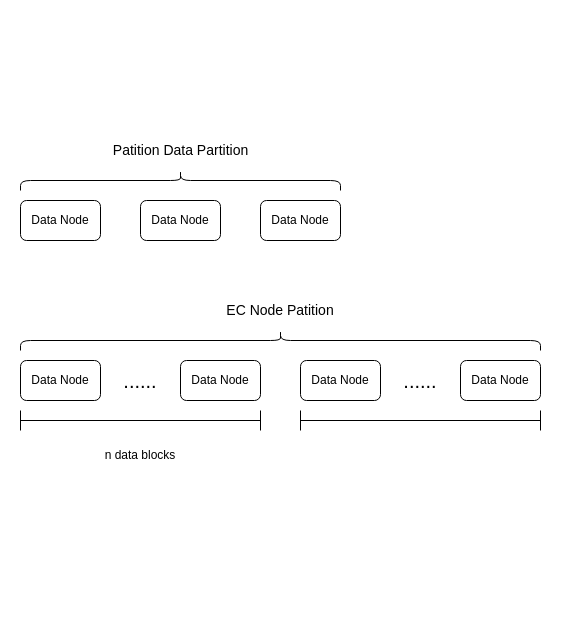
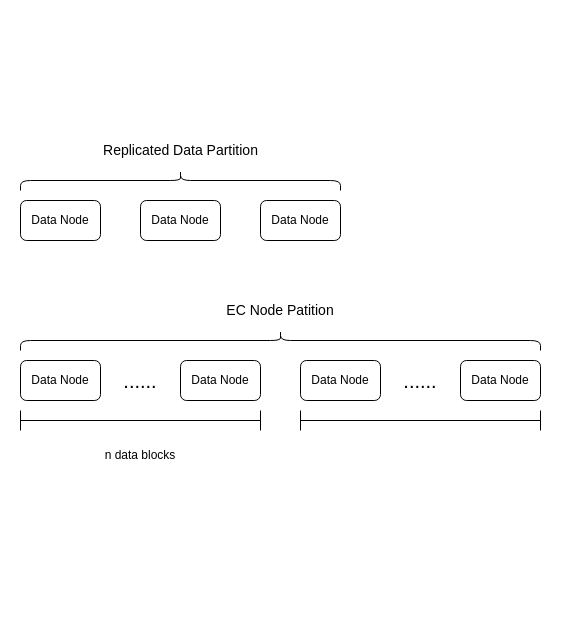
(181, 151) -> (181, 151)
